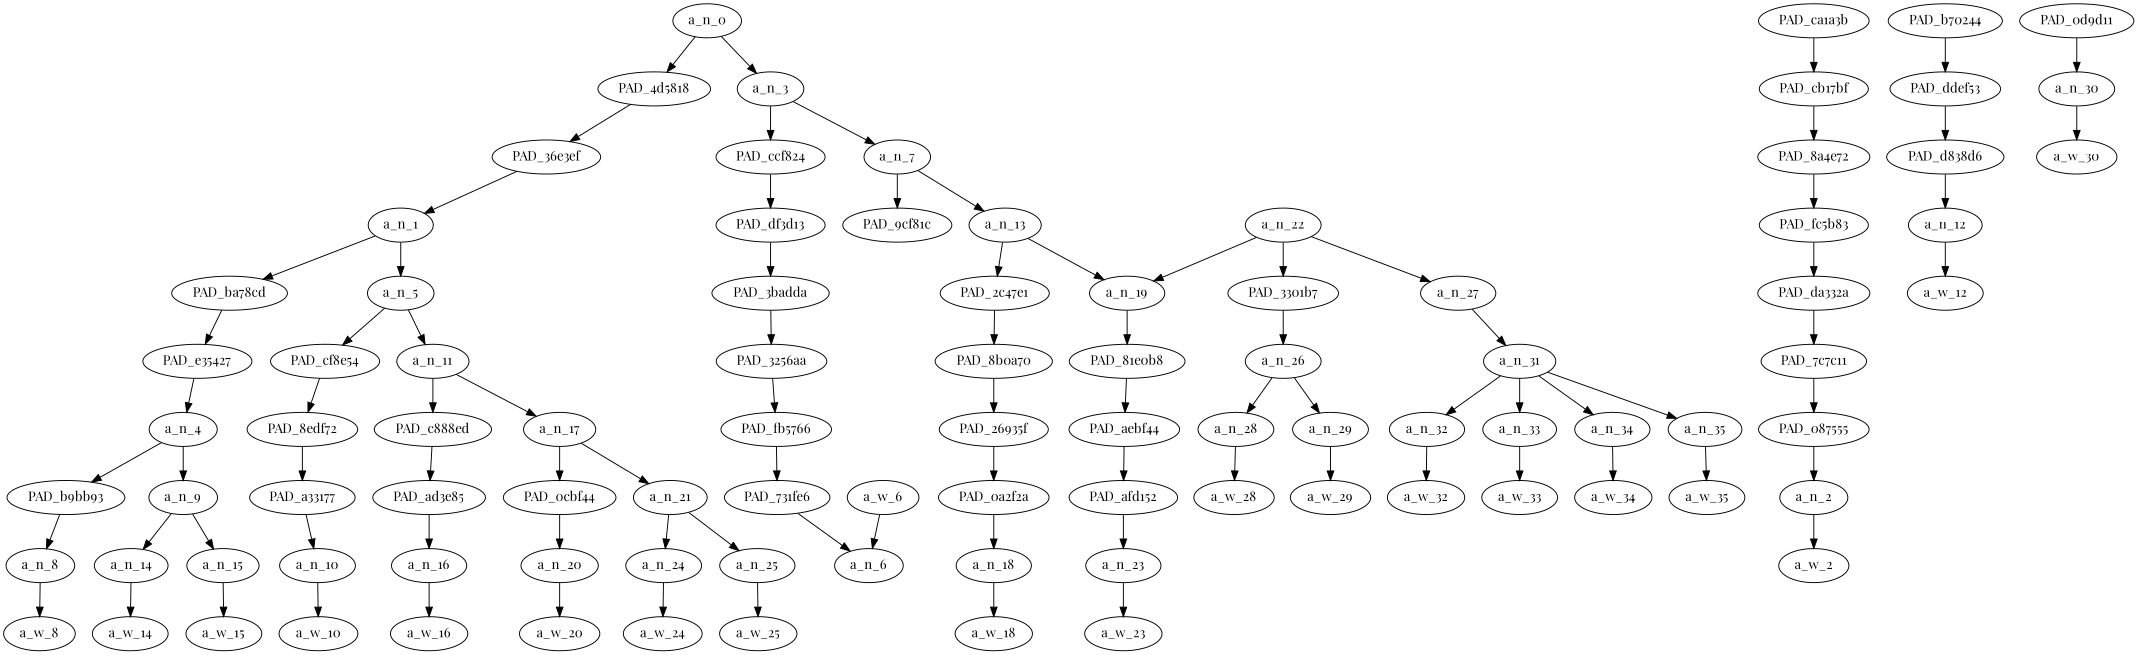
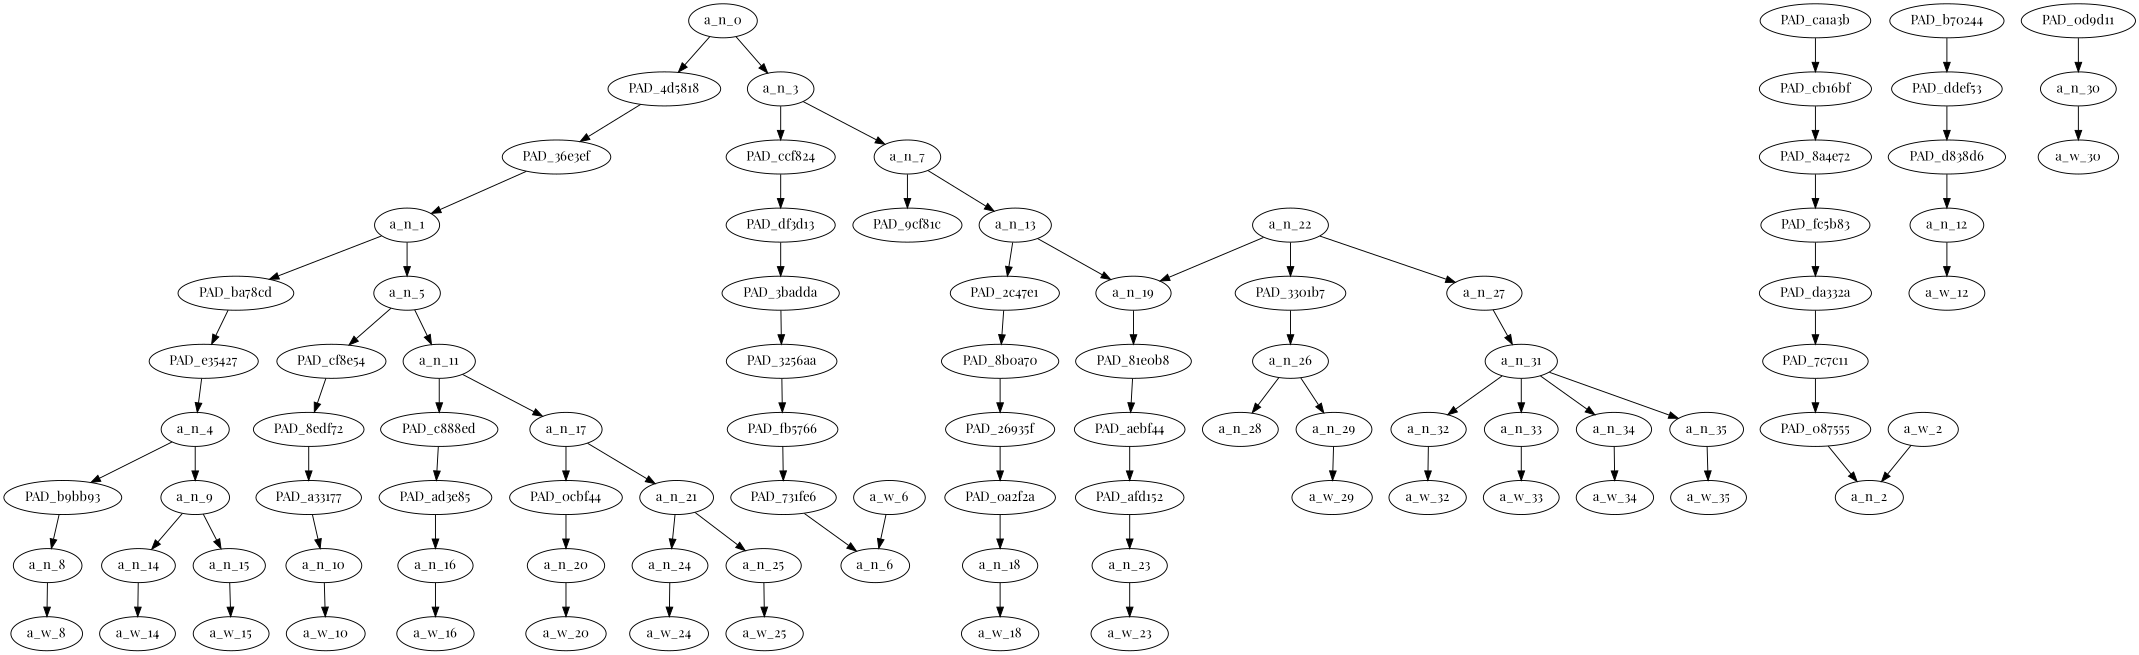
(1814, 89) -> (1815, 89)
(1234, 498) -> none
(1814, 527) -> (1899, 460)
